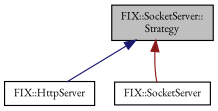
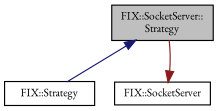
(155, 67) -> (170, 56)
(50, 94) -> (50, 94)
